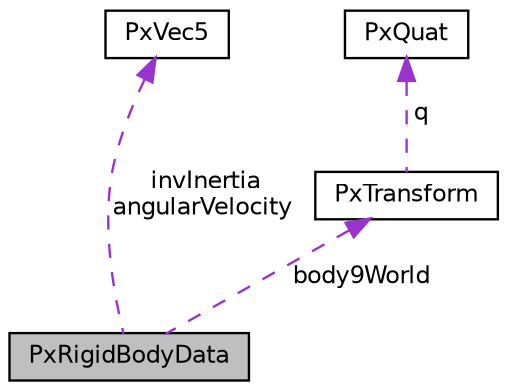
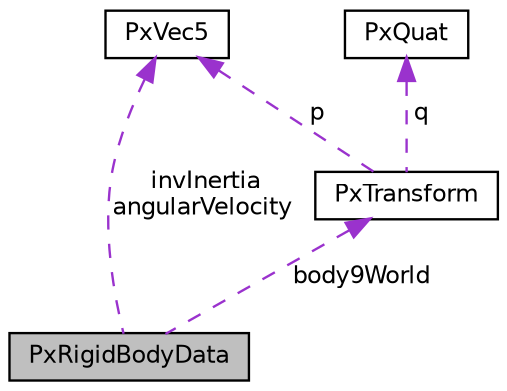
none -> (297, 122)
